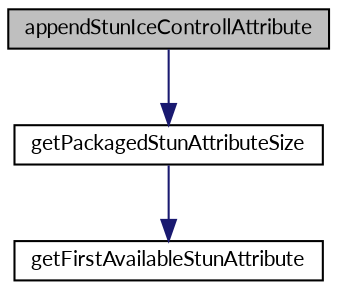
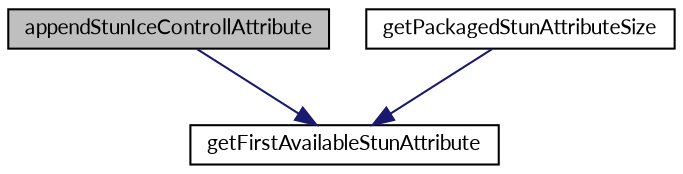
(169, 77) -> (248, 81)
